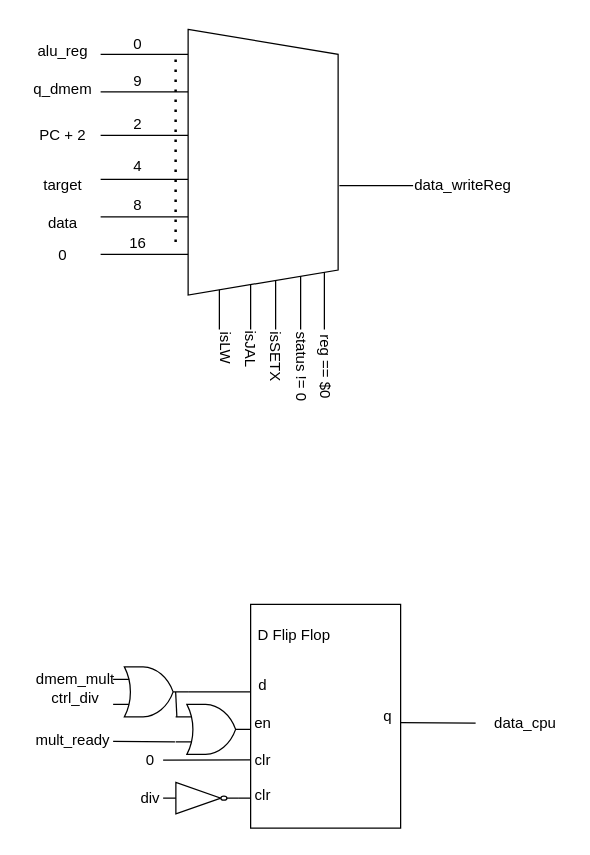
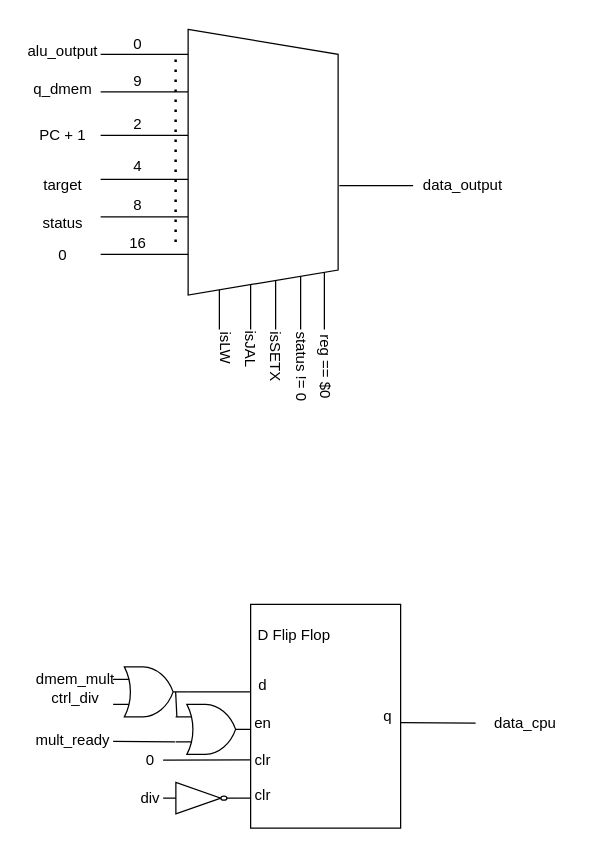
(63, 52) -> (63, 52)
(63, 136) -> (63, 136)
(463, 186) -> (463, 186)
(63, 223) -> (63, 223)
